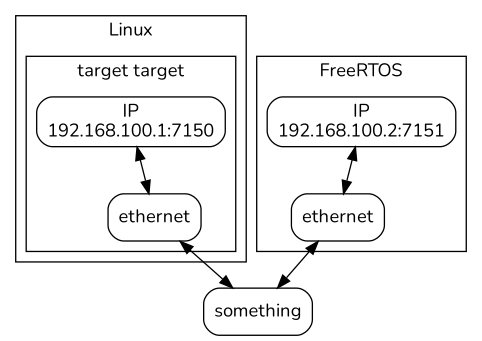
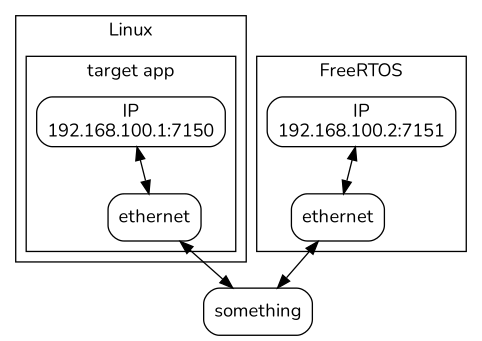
(131, 71) -> (131, 71)
